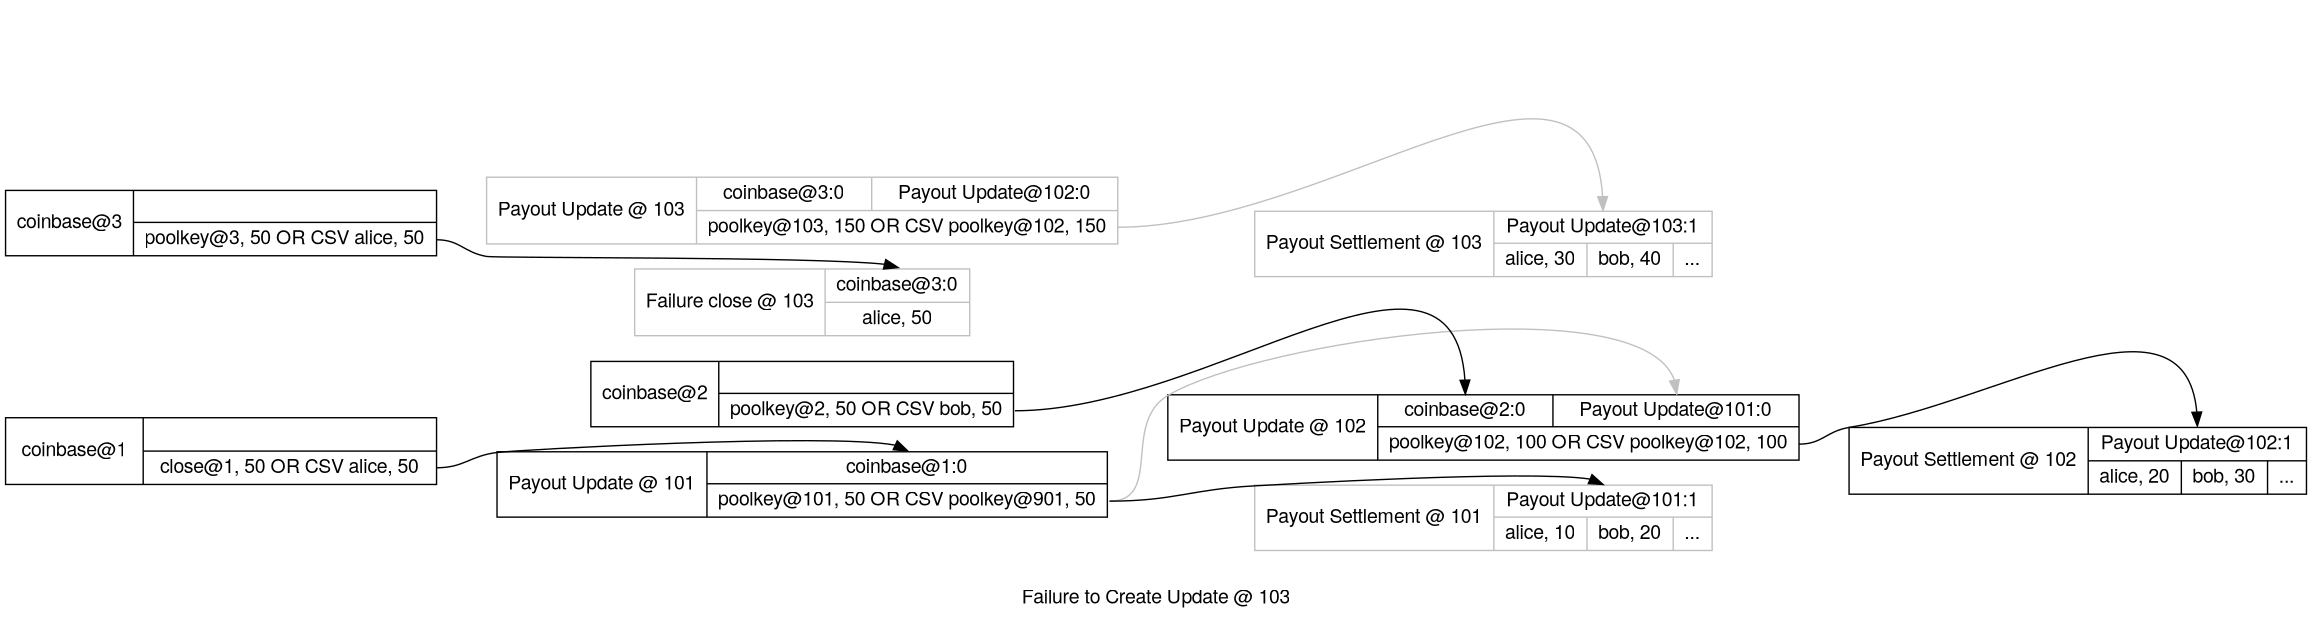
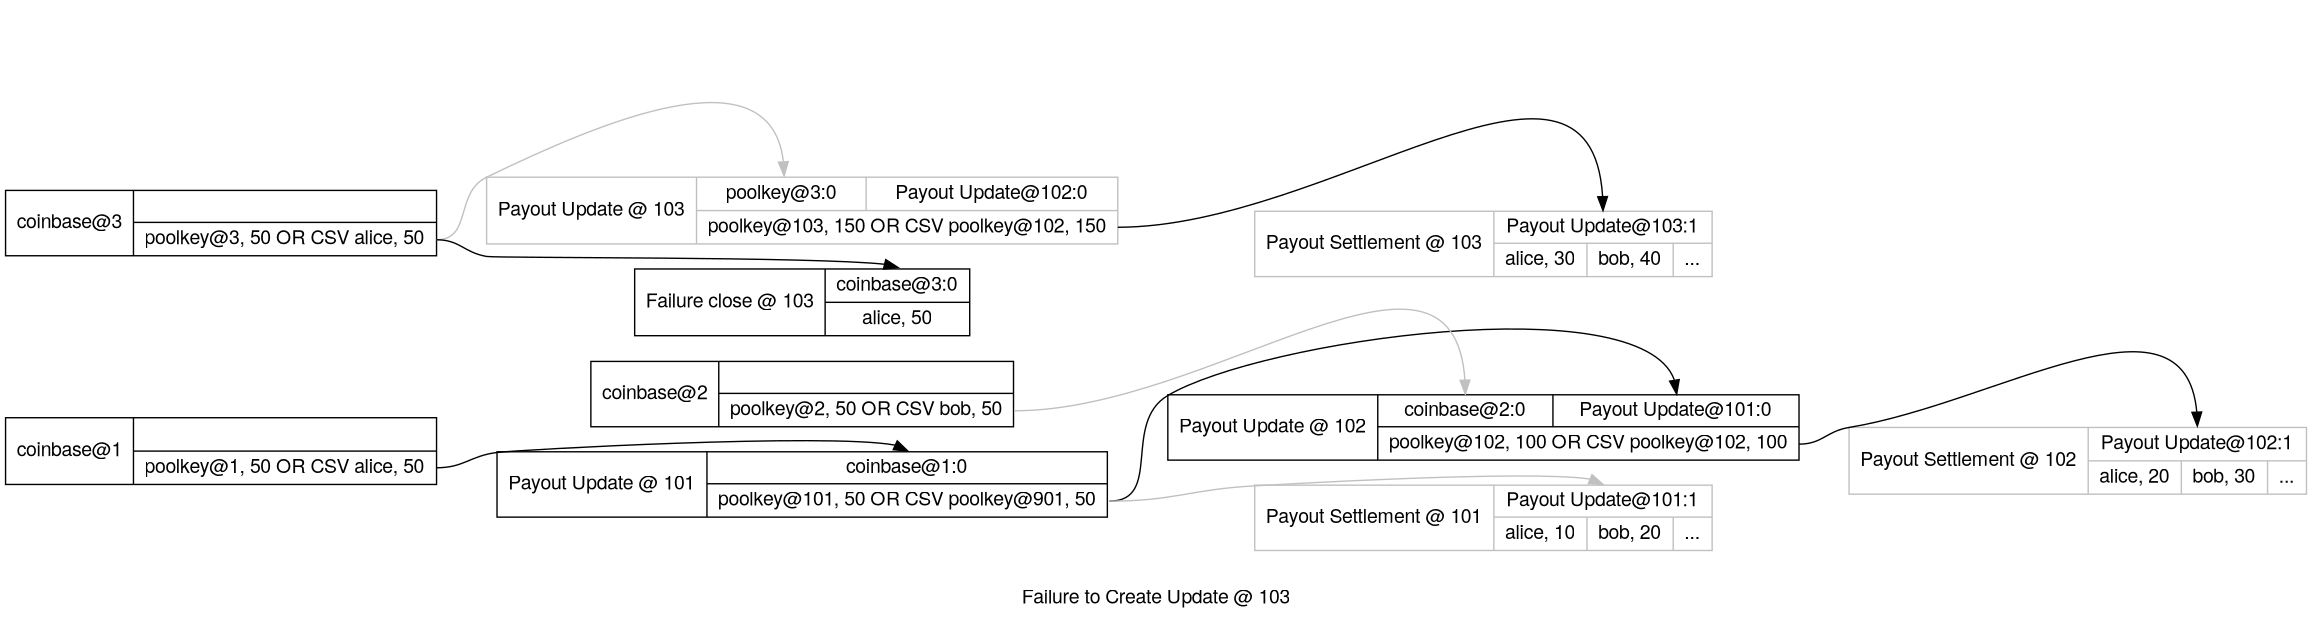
none -> (604, 127)
(1381, 160) -> (1381, 160)
(784, 193) -> (781, 193)
(802, 302) -> (802, 302)
(1359, 342) -> (1359, 342)
(1259, 348) -> (1259, 348)
(2078, 461) -> (2078, 461)
(290, 467) -> (285, 467)
(1349, 481) -> (1349, 481)
